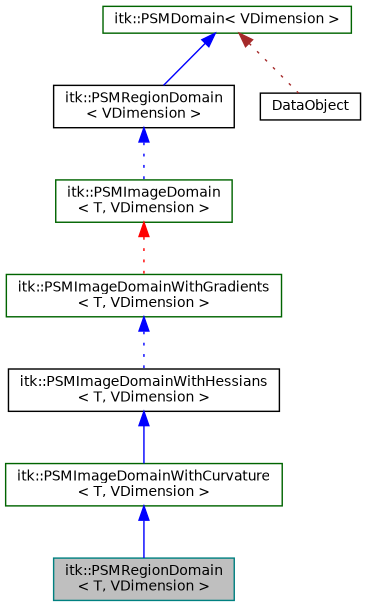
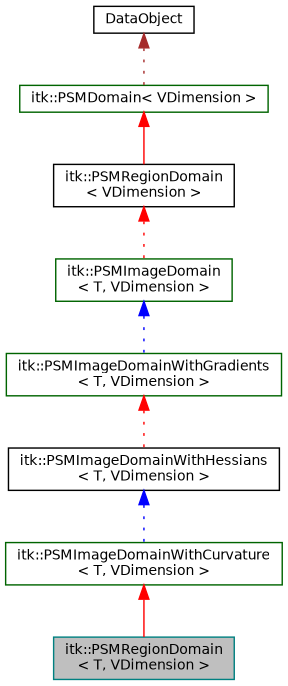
(184, 64) -> (144, 146)
(274, 68) -> (144, 67)
(144, 161) -> (144, 240)
(144, 256) -> (144, 335)
(144, 350) -> (144, 429)
(144, 445) -> (144, 524)
(144, 539) -> (144, 618)
